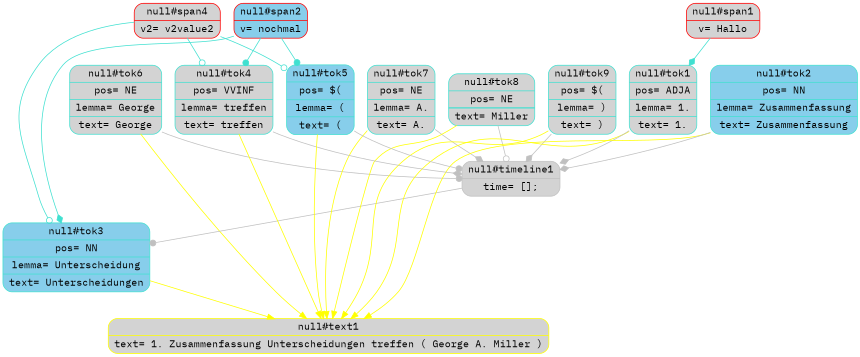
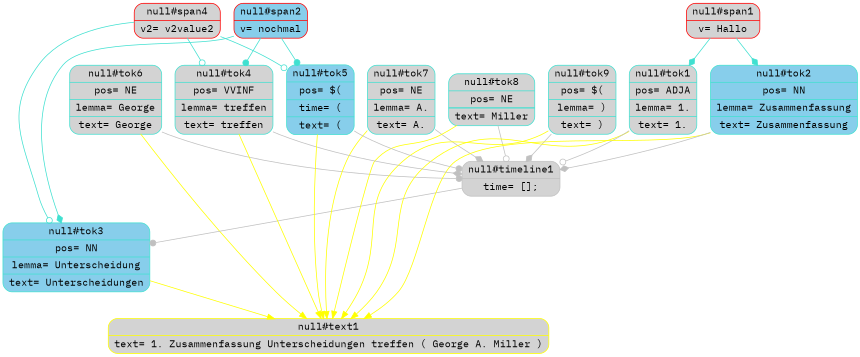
none -> (744, 48)
(320, 108) -> (320, 108)
(598, 148) -> (598, 148)
